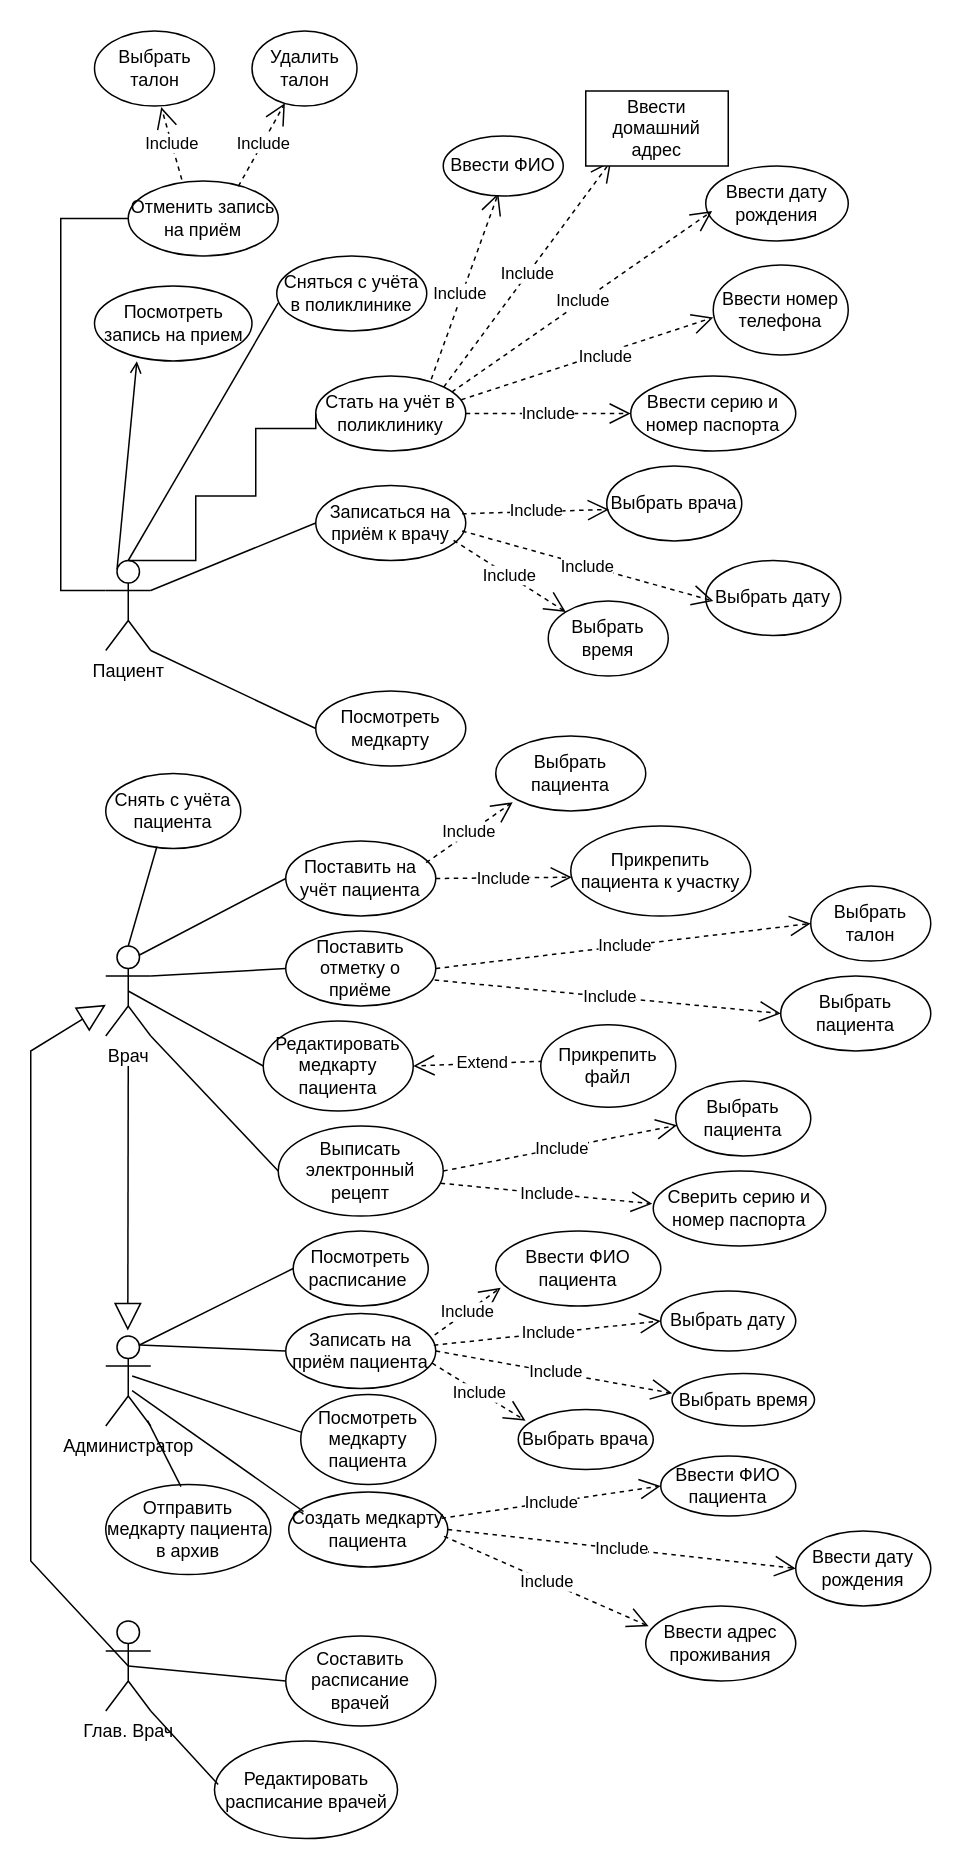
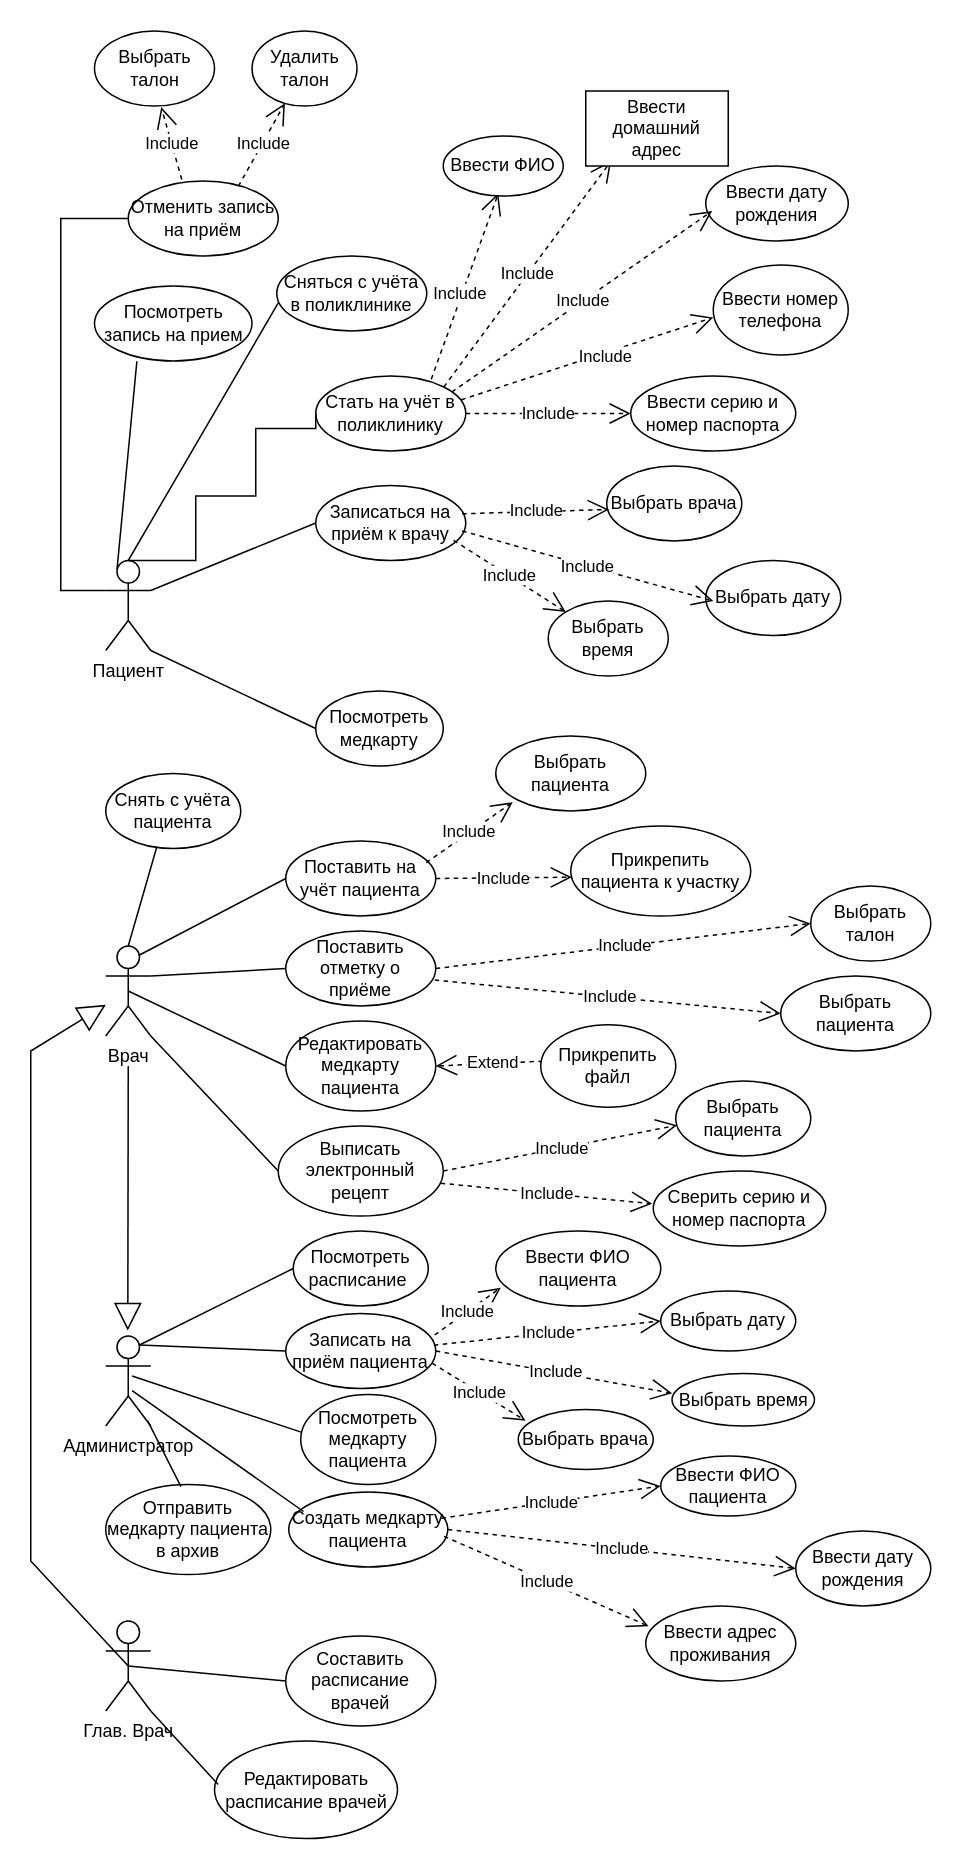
(136, 368) -> (136, 367)
(391, 728) -> (380, 728)
(338, 1066) -> (361, 1066)
